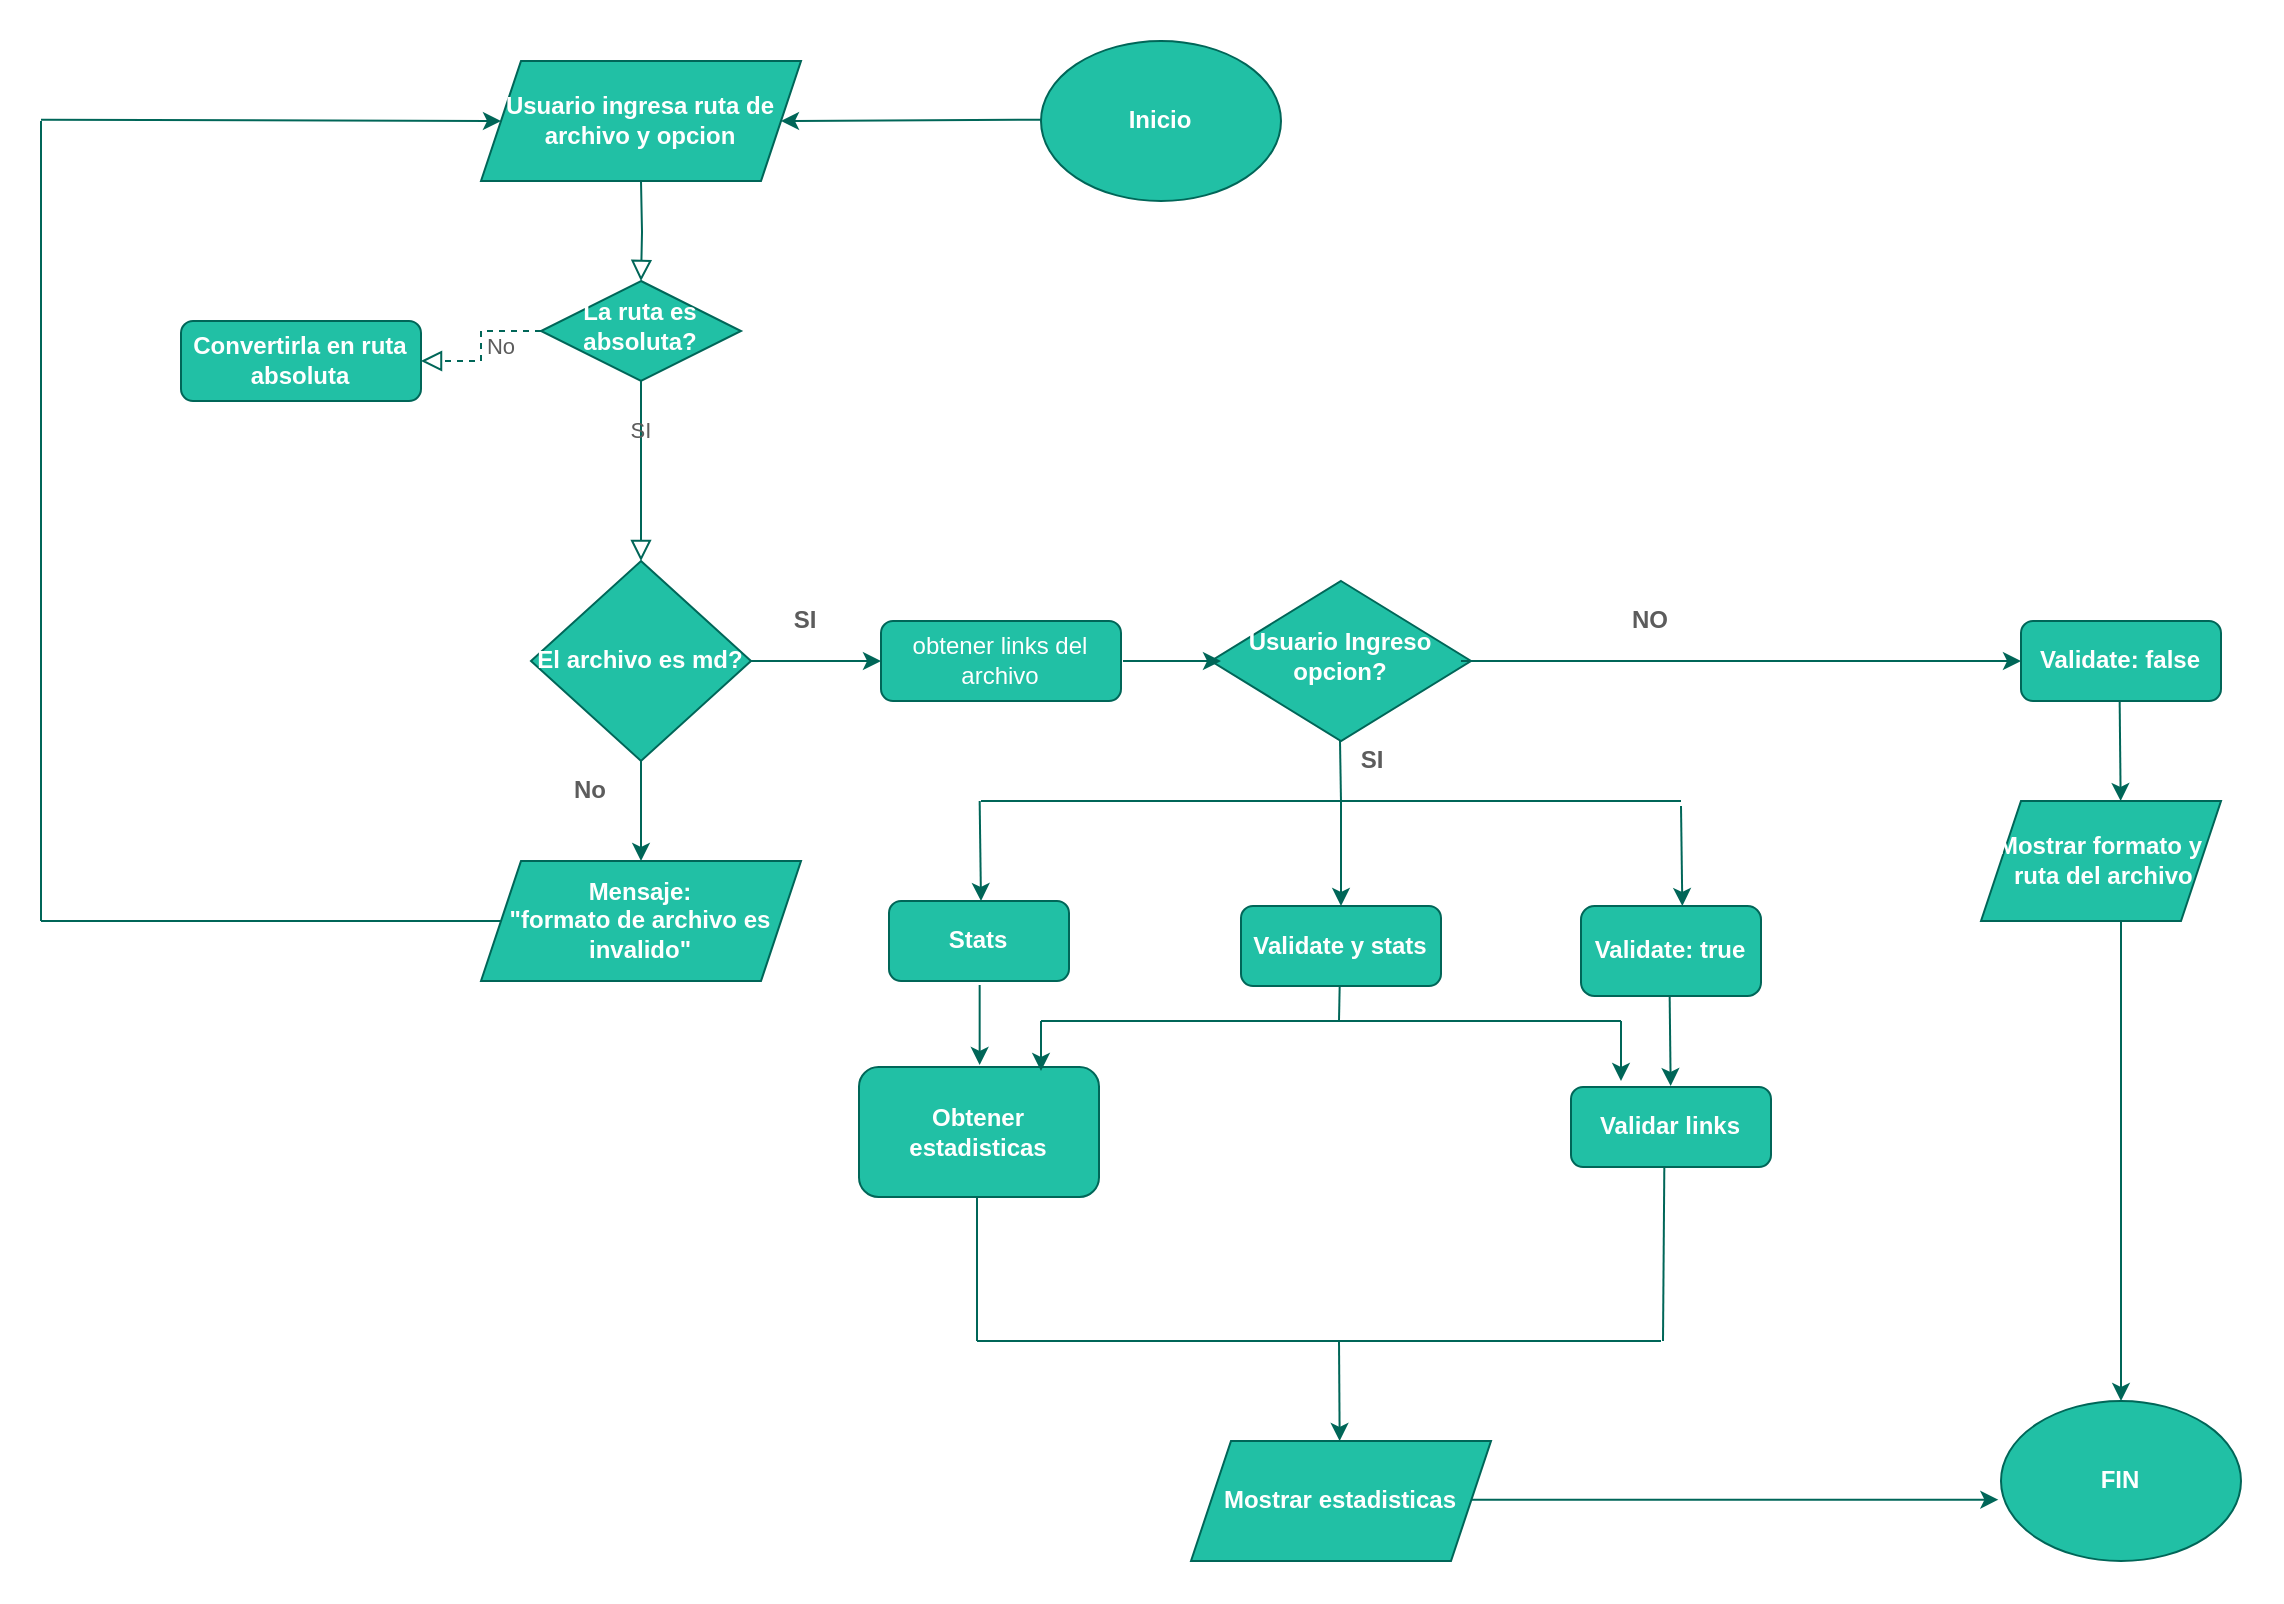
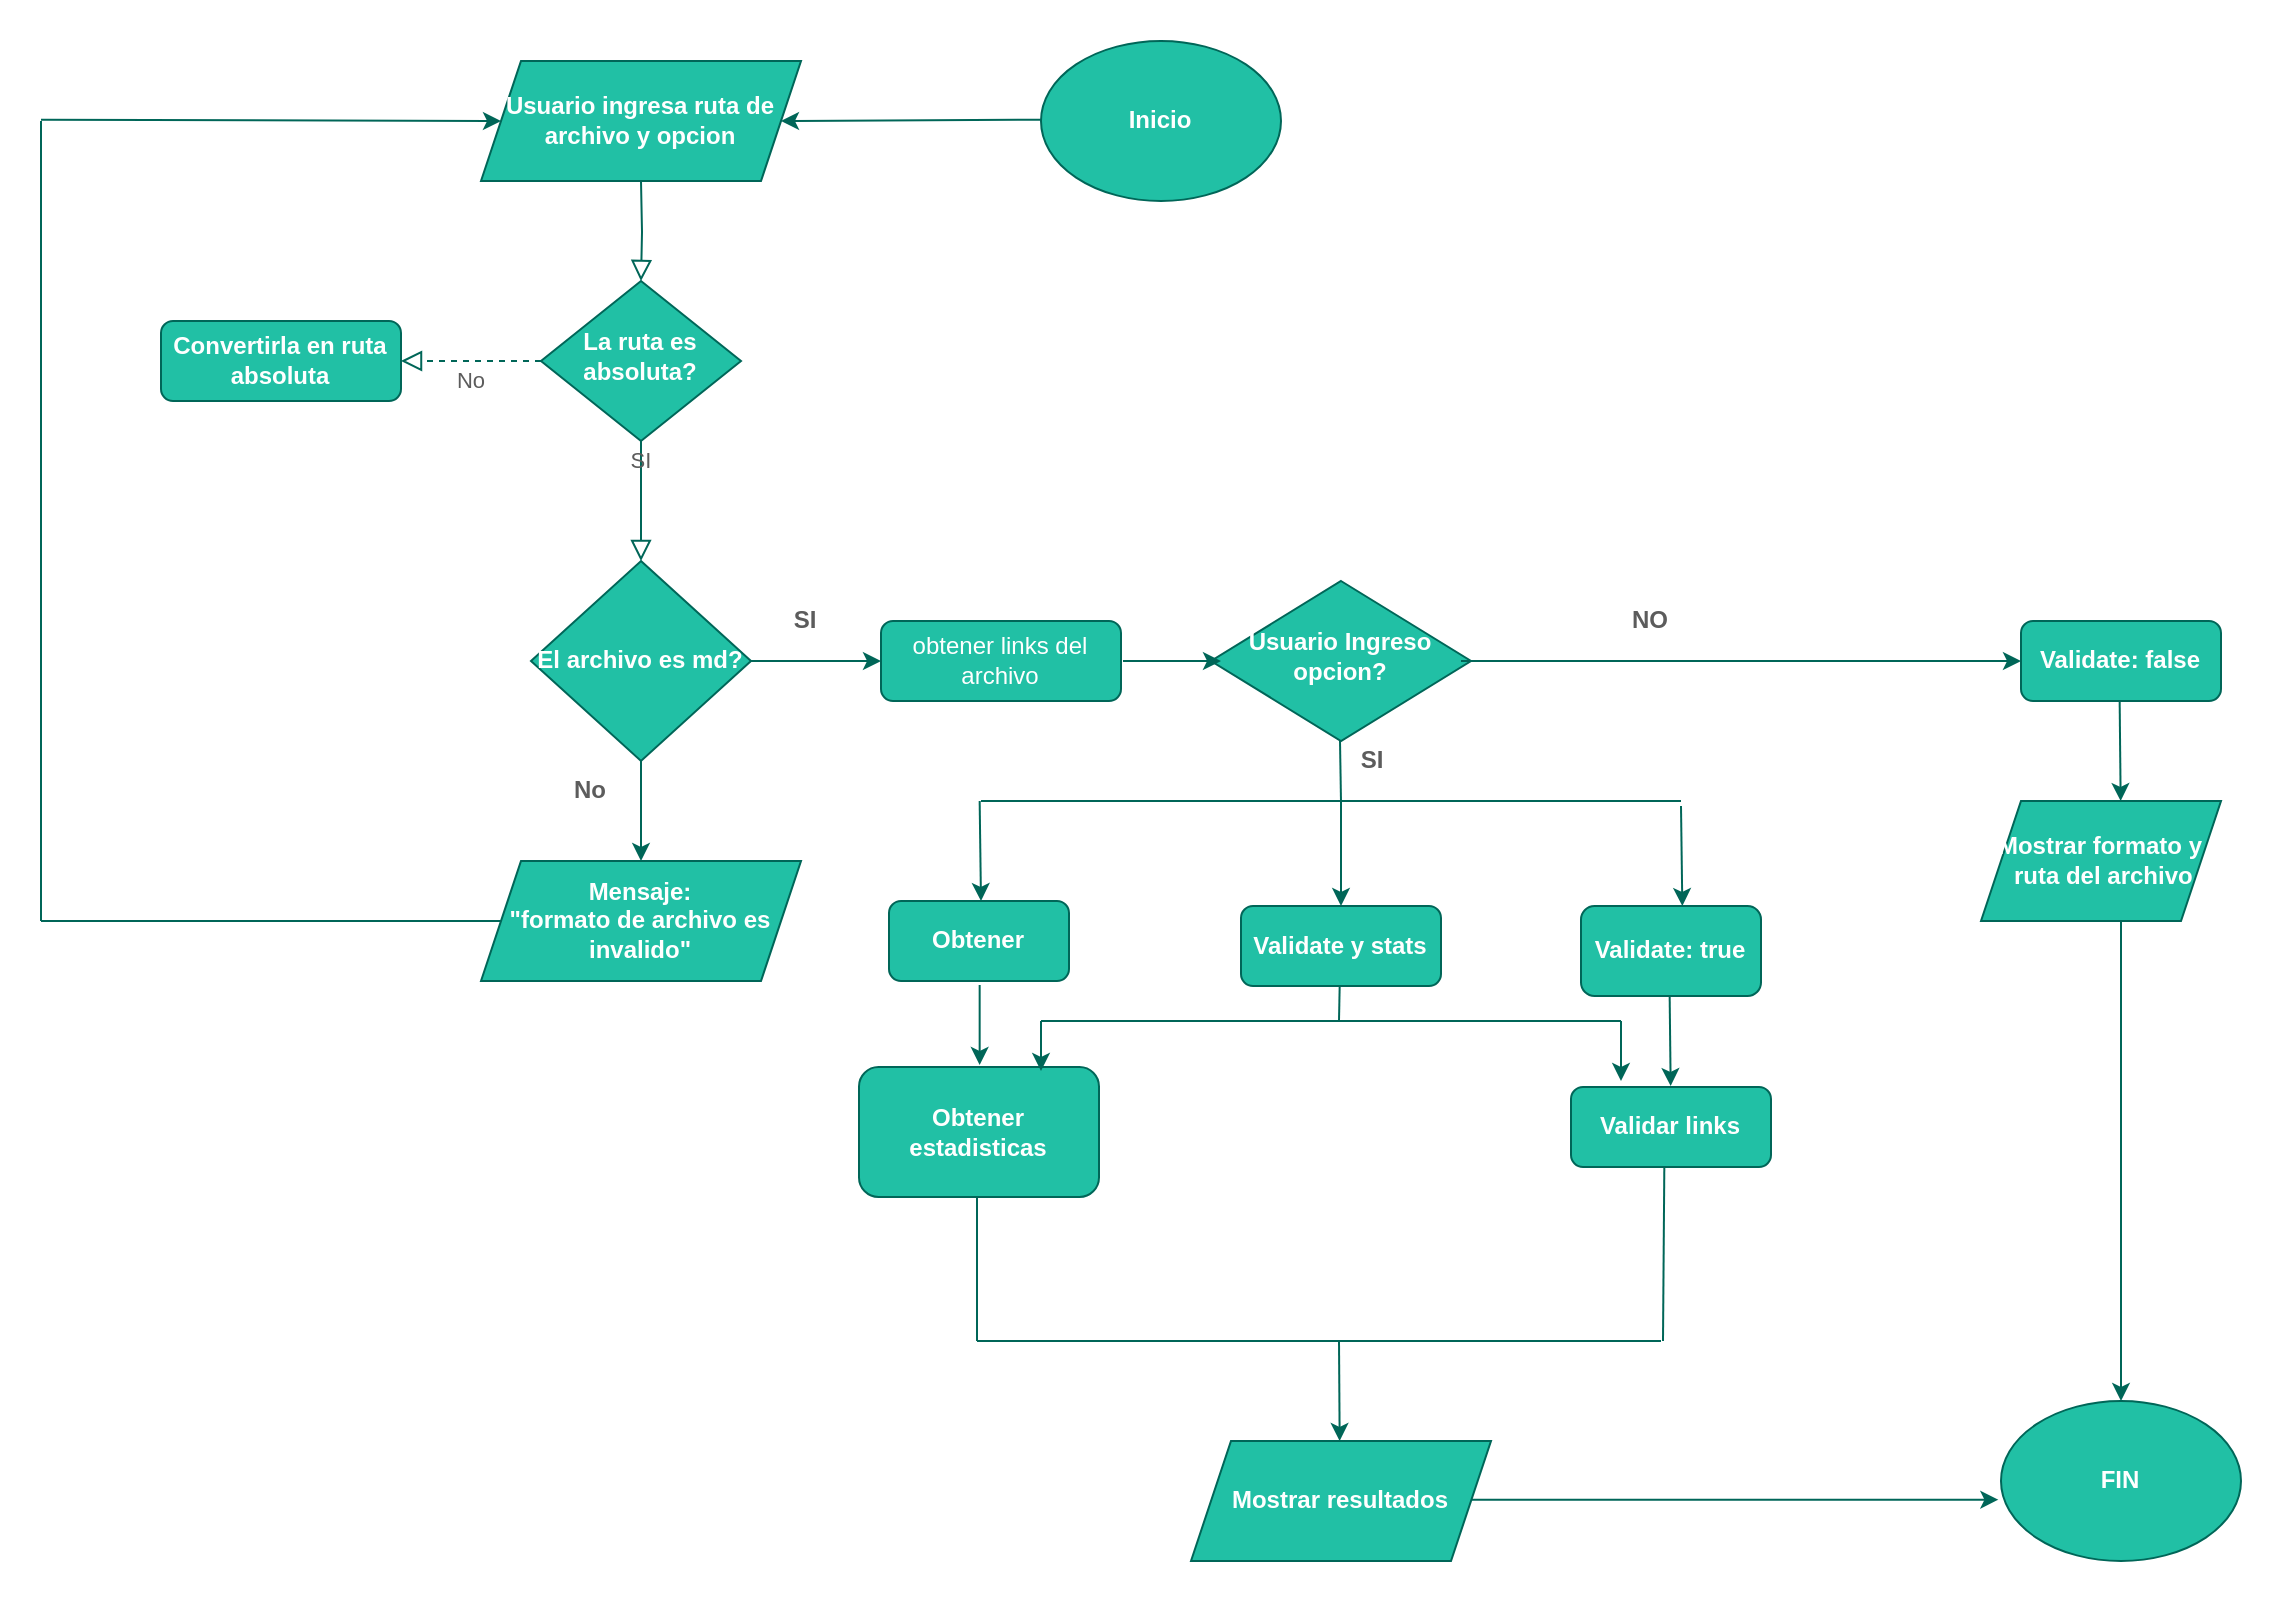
(641, 331) -> (641, 361)
(301, 361) -> (281, 361)
(979, 941) -> (979, 941)
(1341, 1501) -> (1341, 1501)
